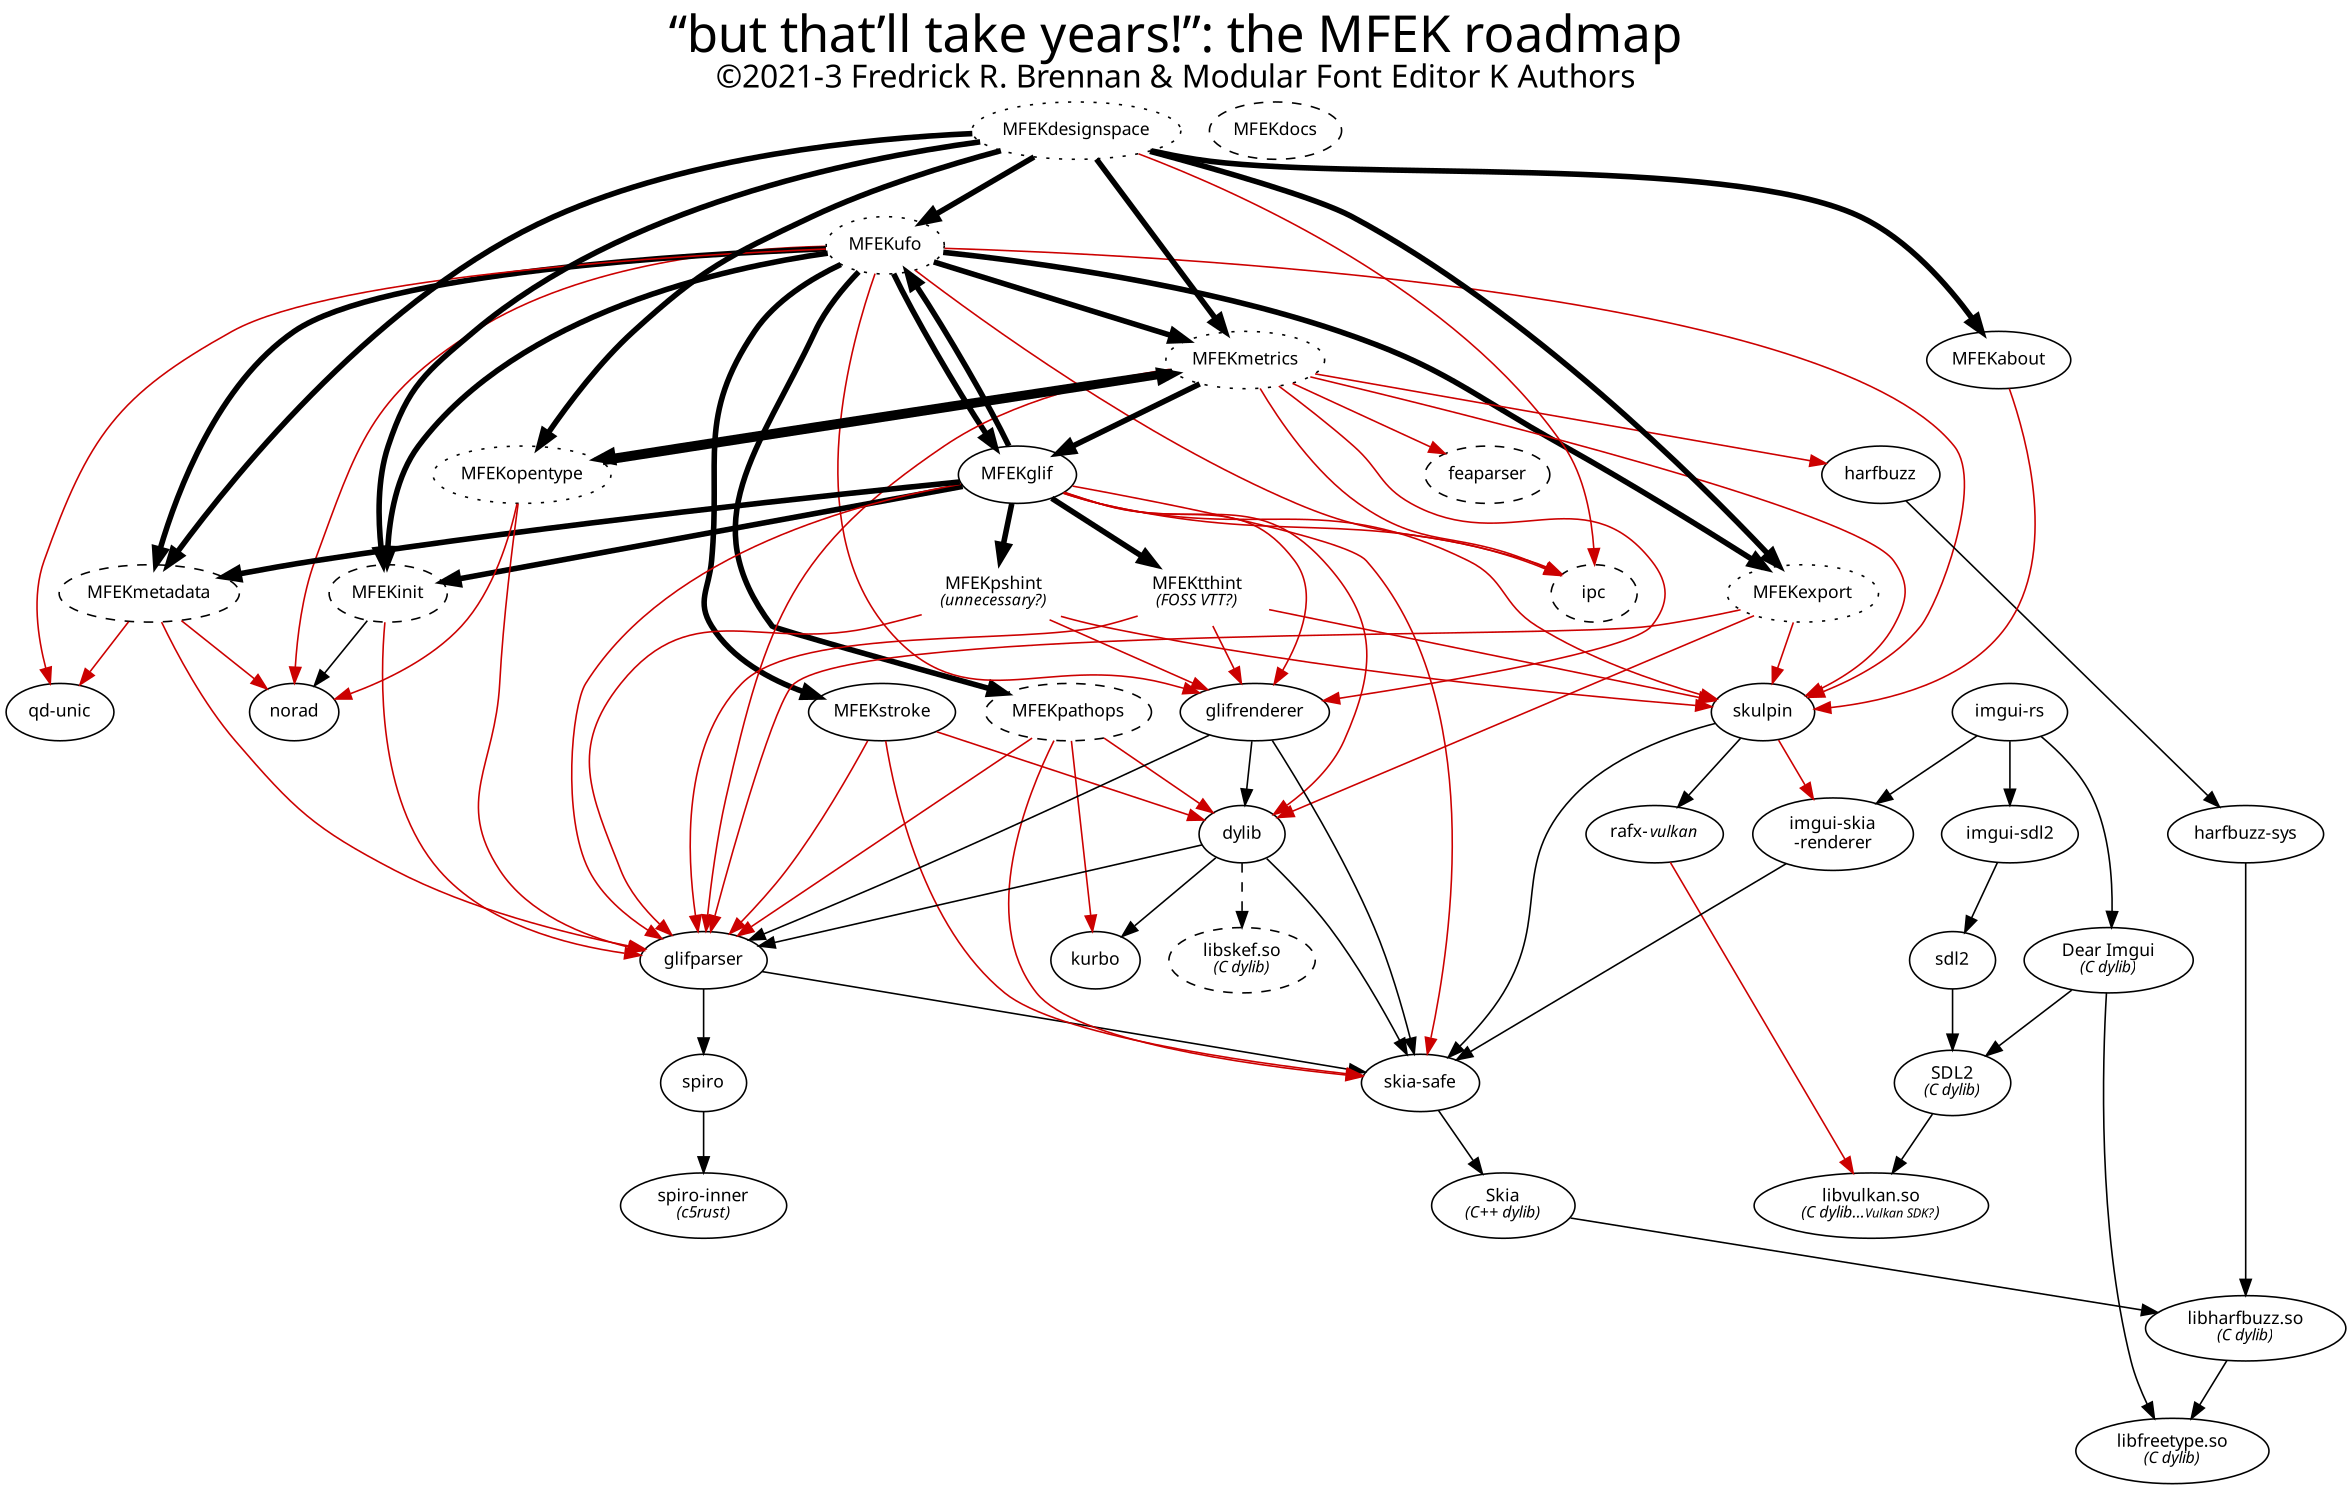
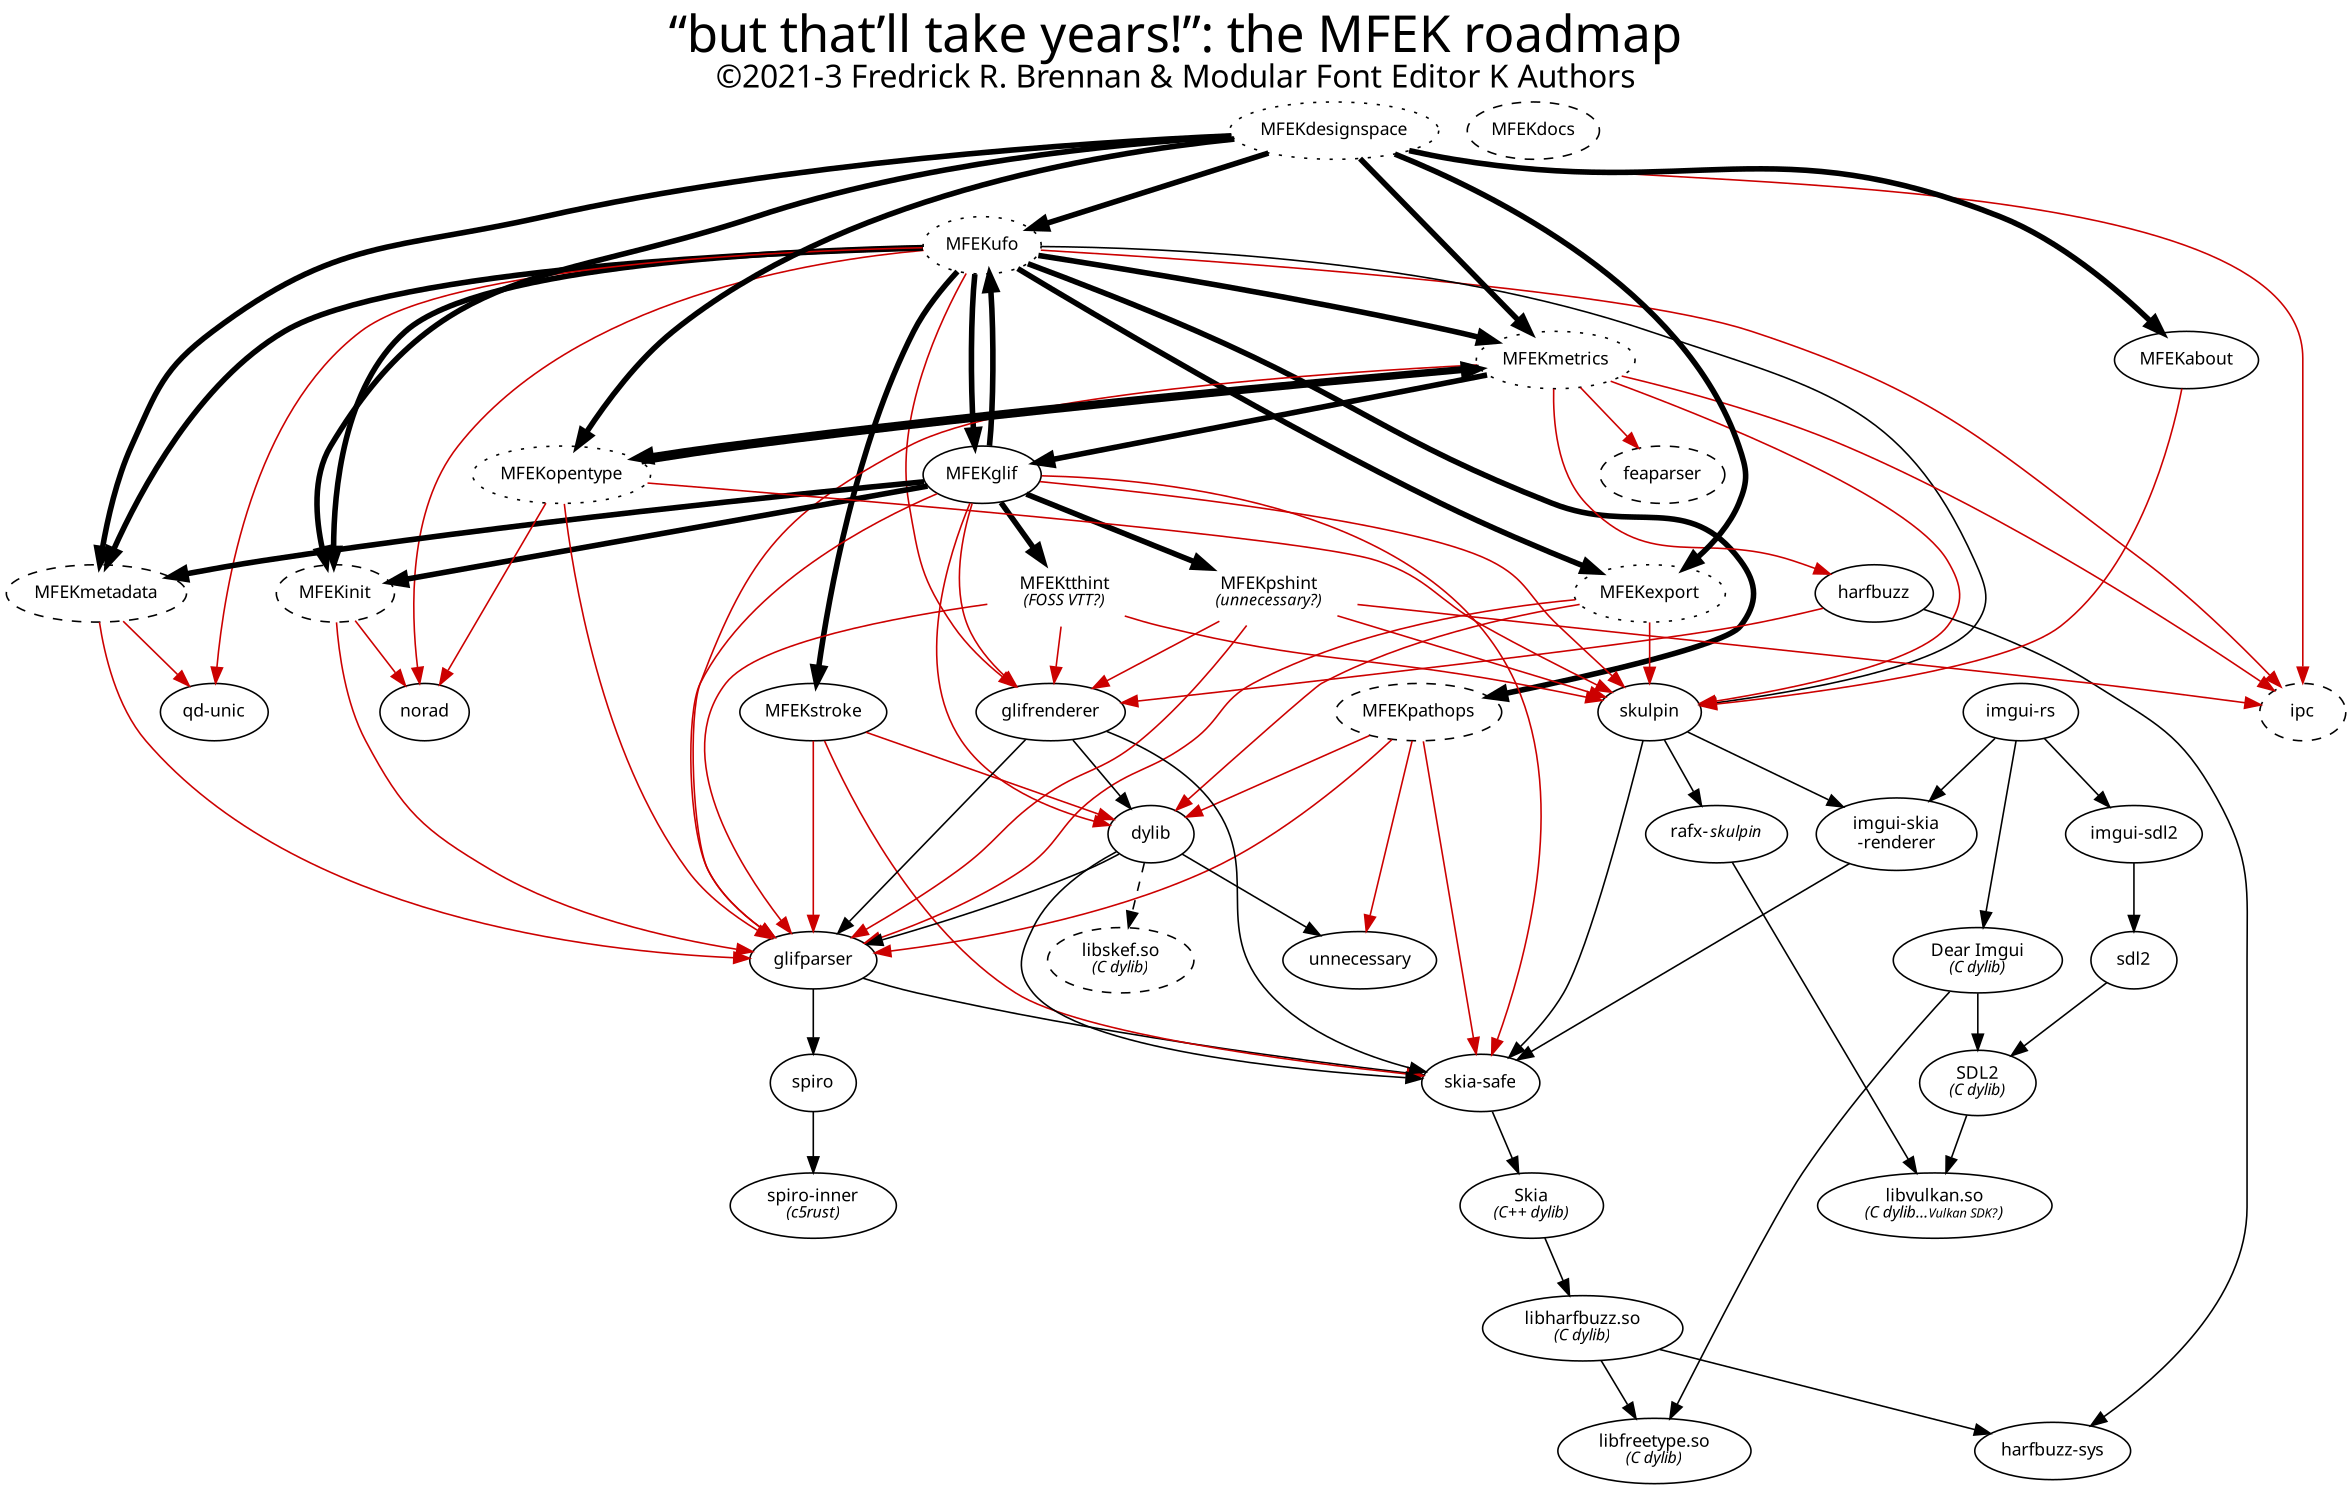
(1617, 313) -> (1717, 354)
none -> (1139, 527)
(1306, 527) -> (1801, 652)
(1637, 547) -> (1516, 657)
(346, 647) -> (375, 647)
(218, 650) -> none
(1792, 762) -> (1758, 766)
(1675, 832) -> (1736, 832)
(1095, 960) -> (1360, 960)
(1758, 1011) -> (1820, 1011)
(2246, 1071) -> (1817, 1390)
